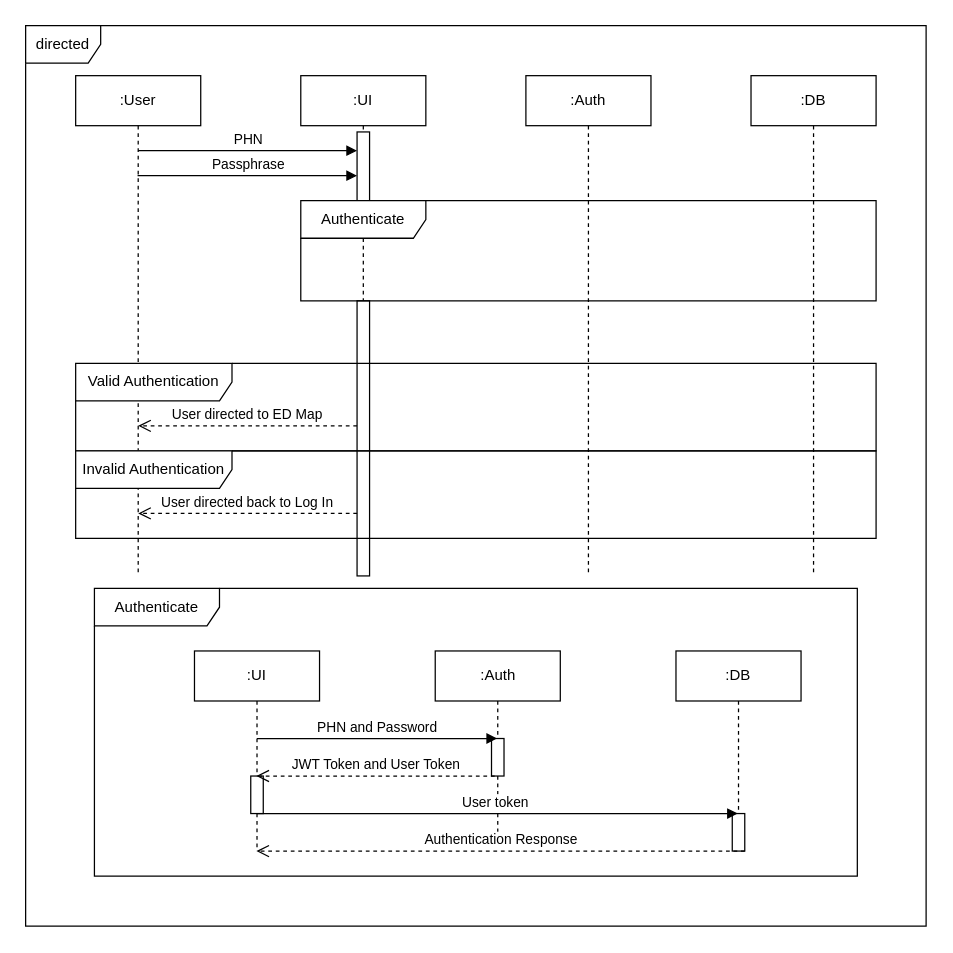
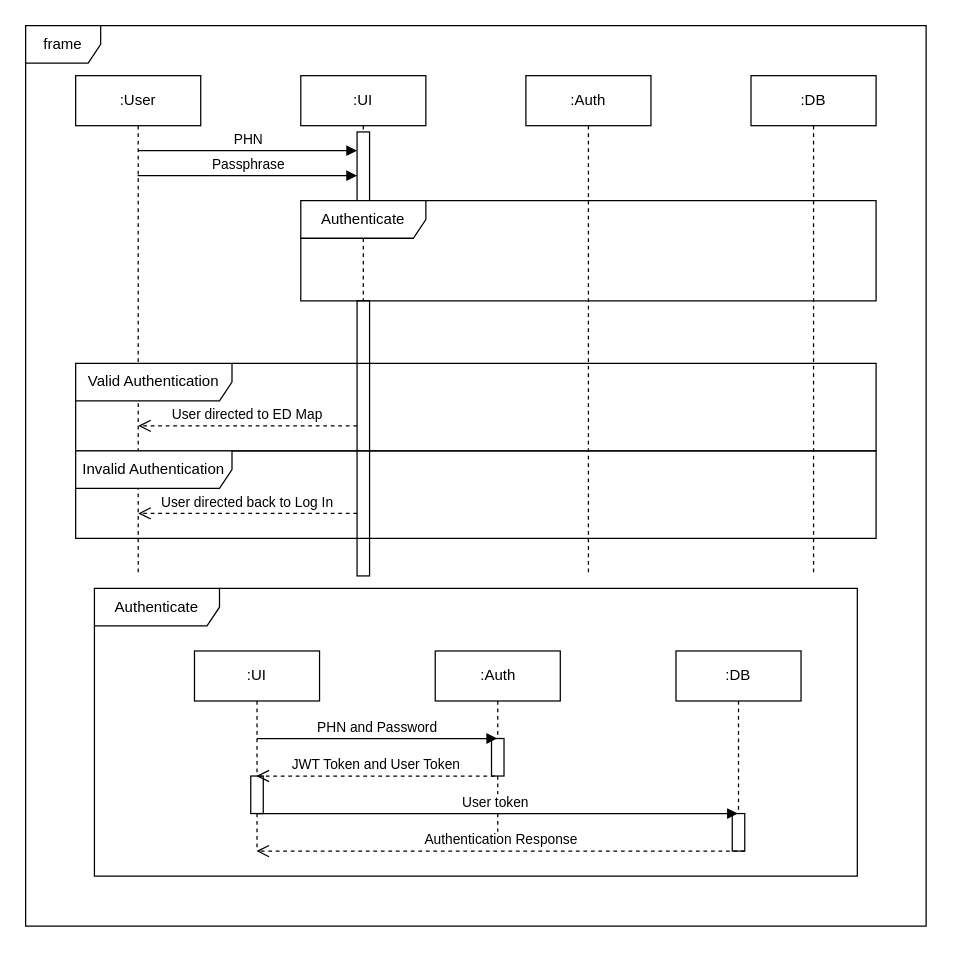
(63, 44) -> (63, 44)
